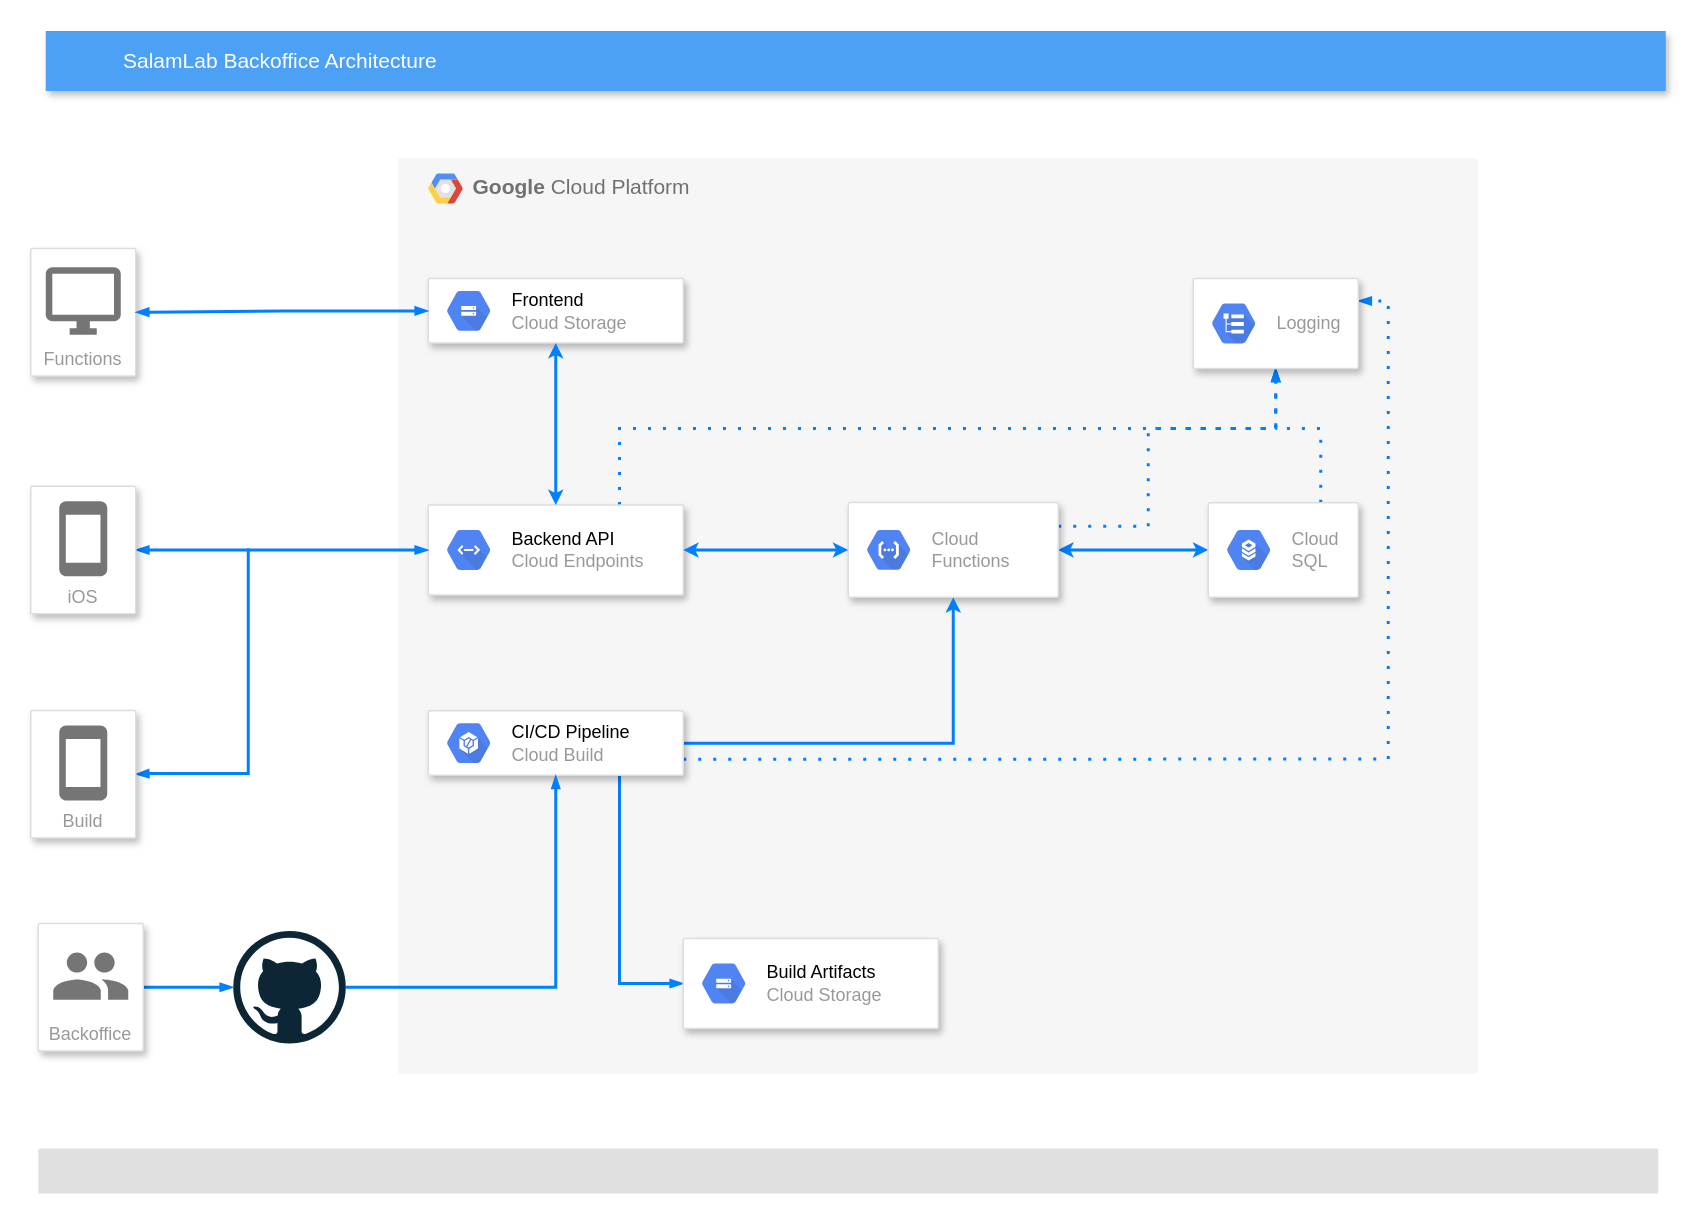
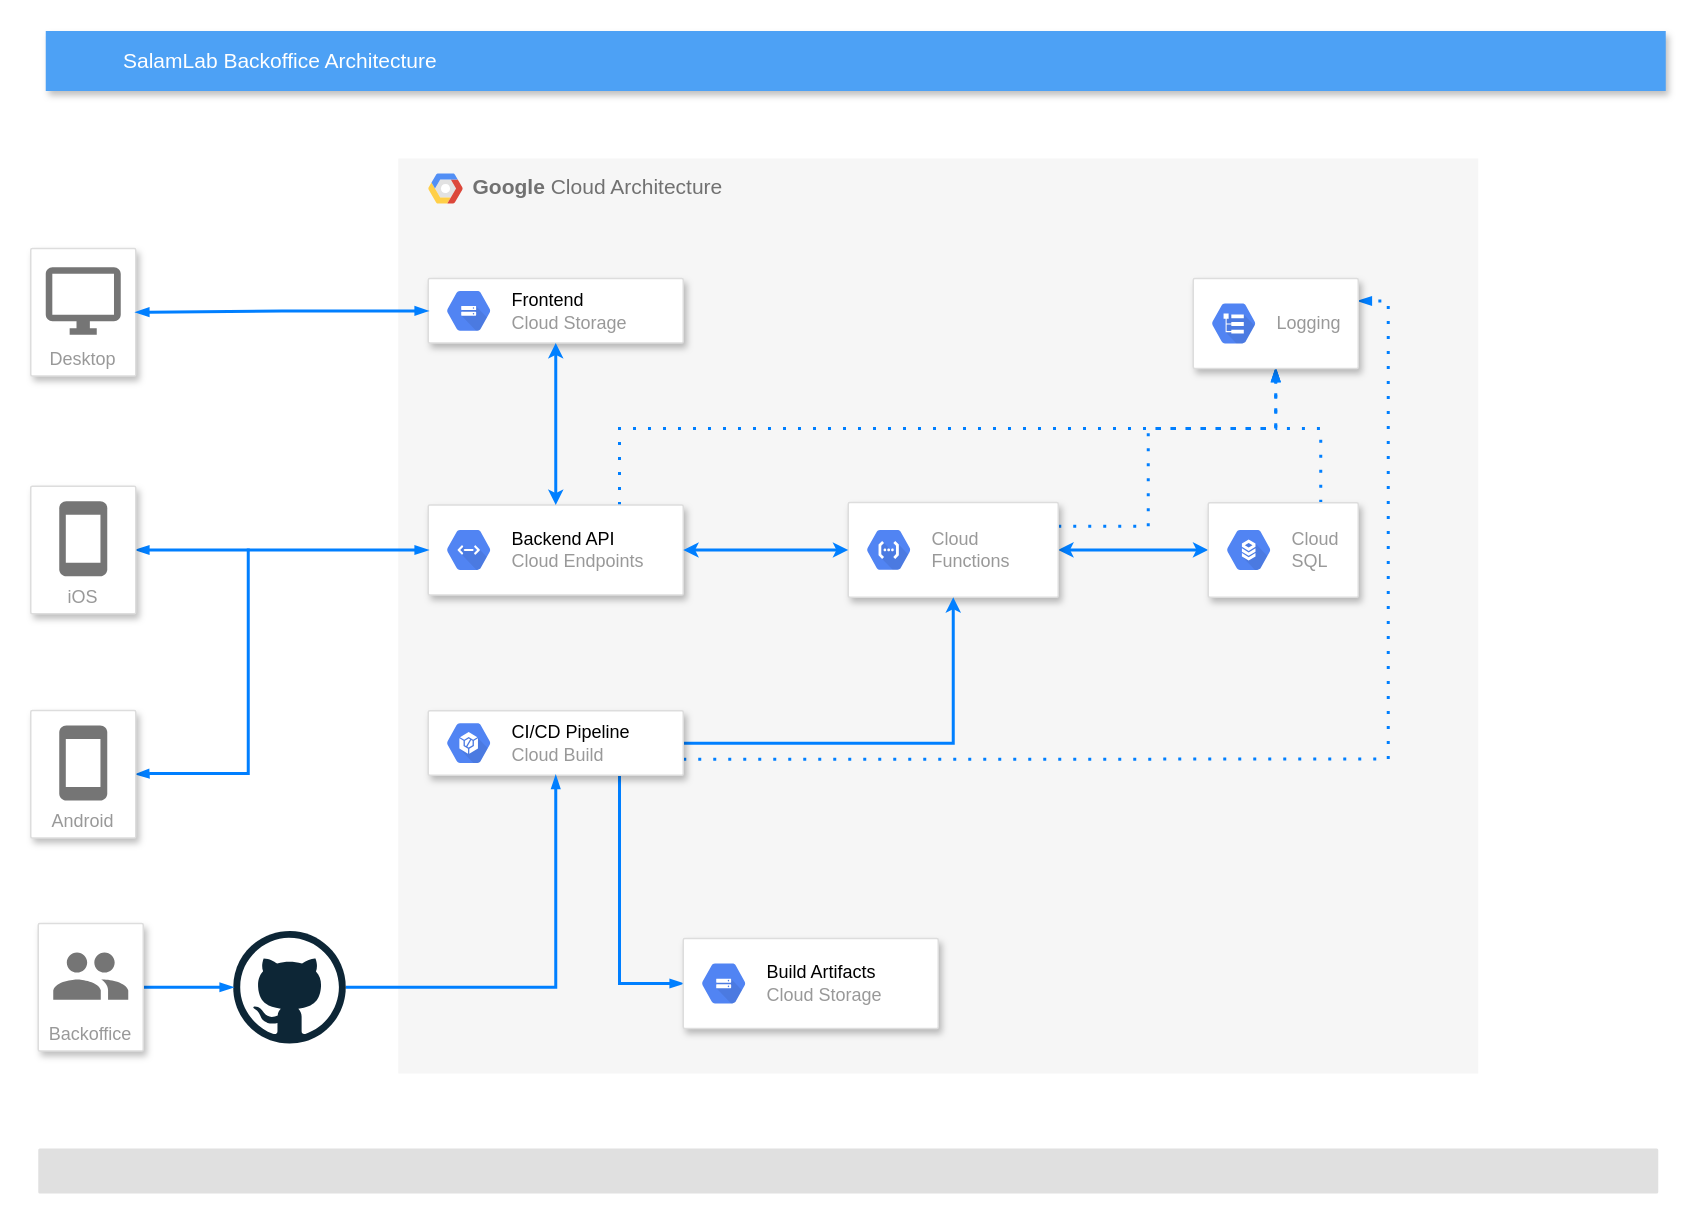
(583, 187) -> (607, 187)
(83, 357) -> (83, 357)
(83, 819) -> (83, 819)
